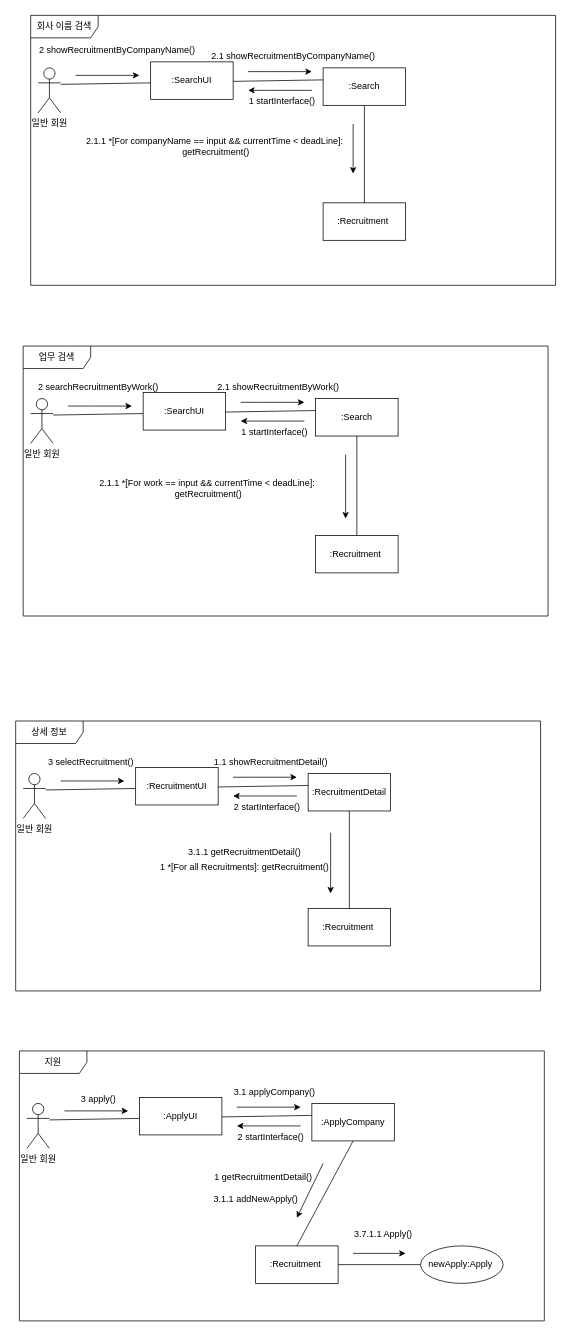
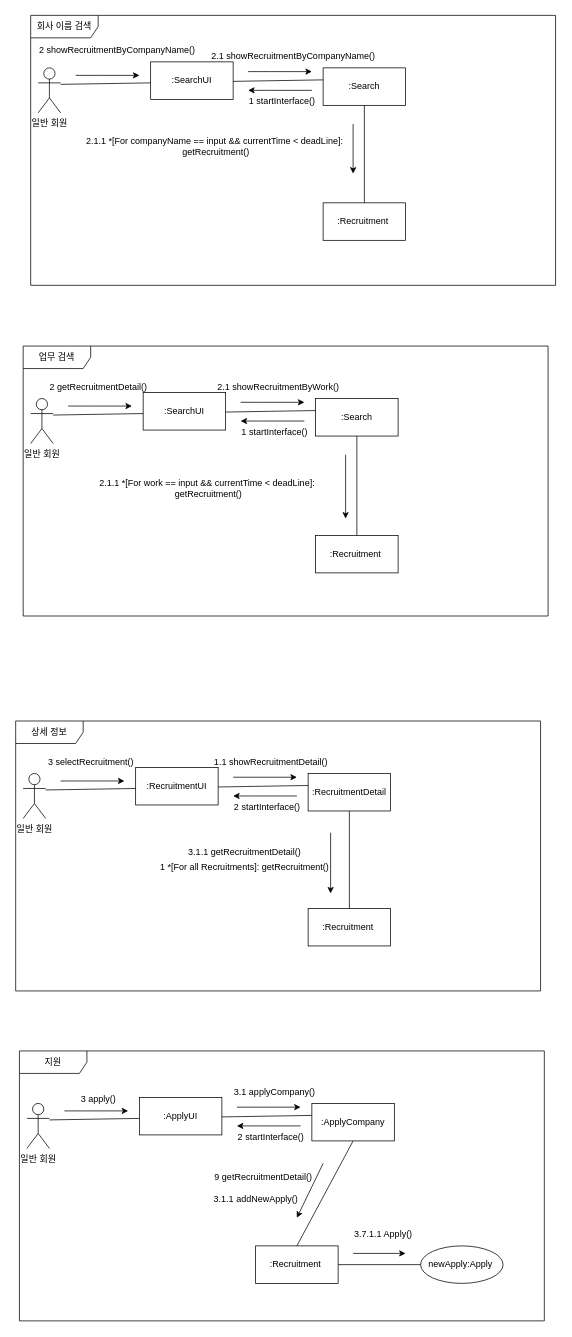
(98, 387) -> (98, 387)
(263, 1177) -> (263, 1177)
